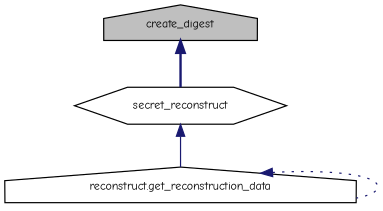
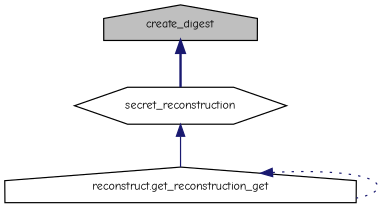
(181, 106) -> (181, 106)
(181, 187) -> (181, 187)
